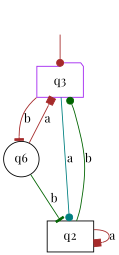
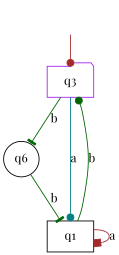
(23, 115) -> (47, 119)
(39, 124) -> none
(70, 236) -> (70, 236)
